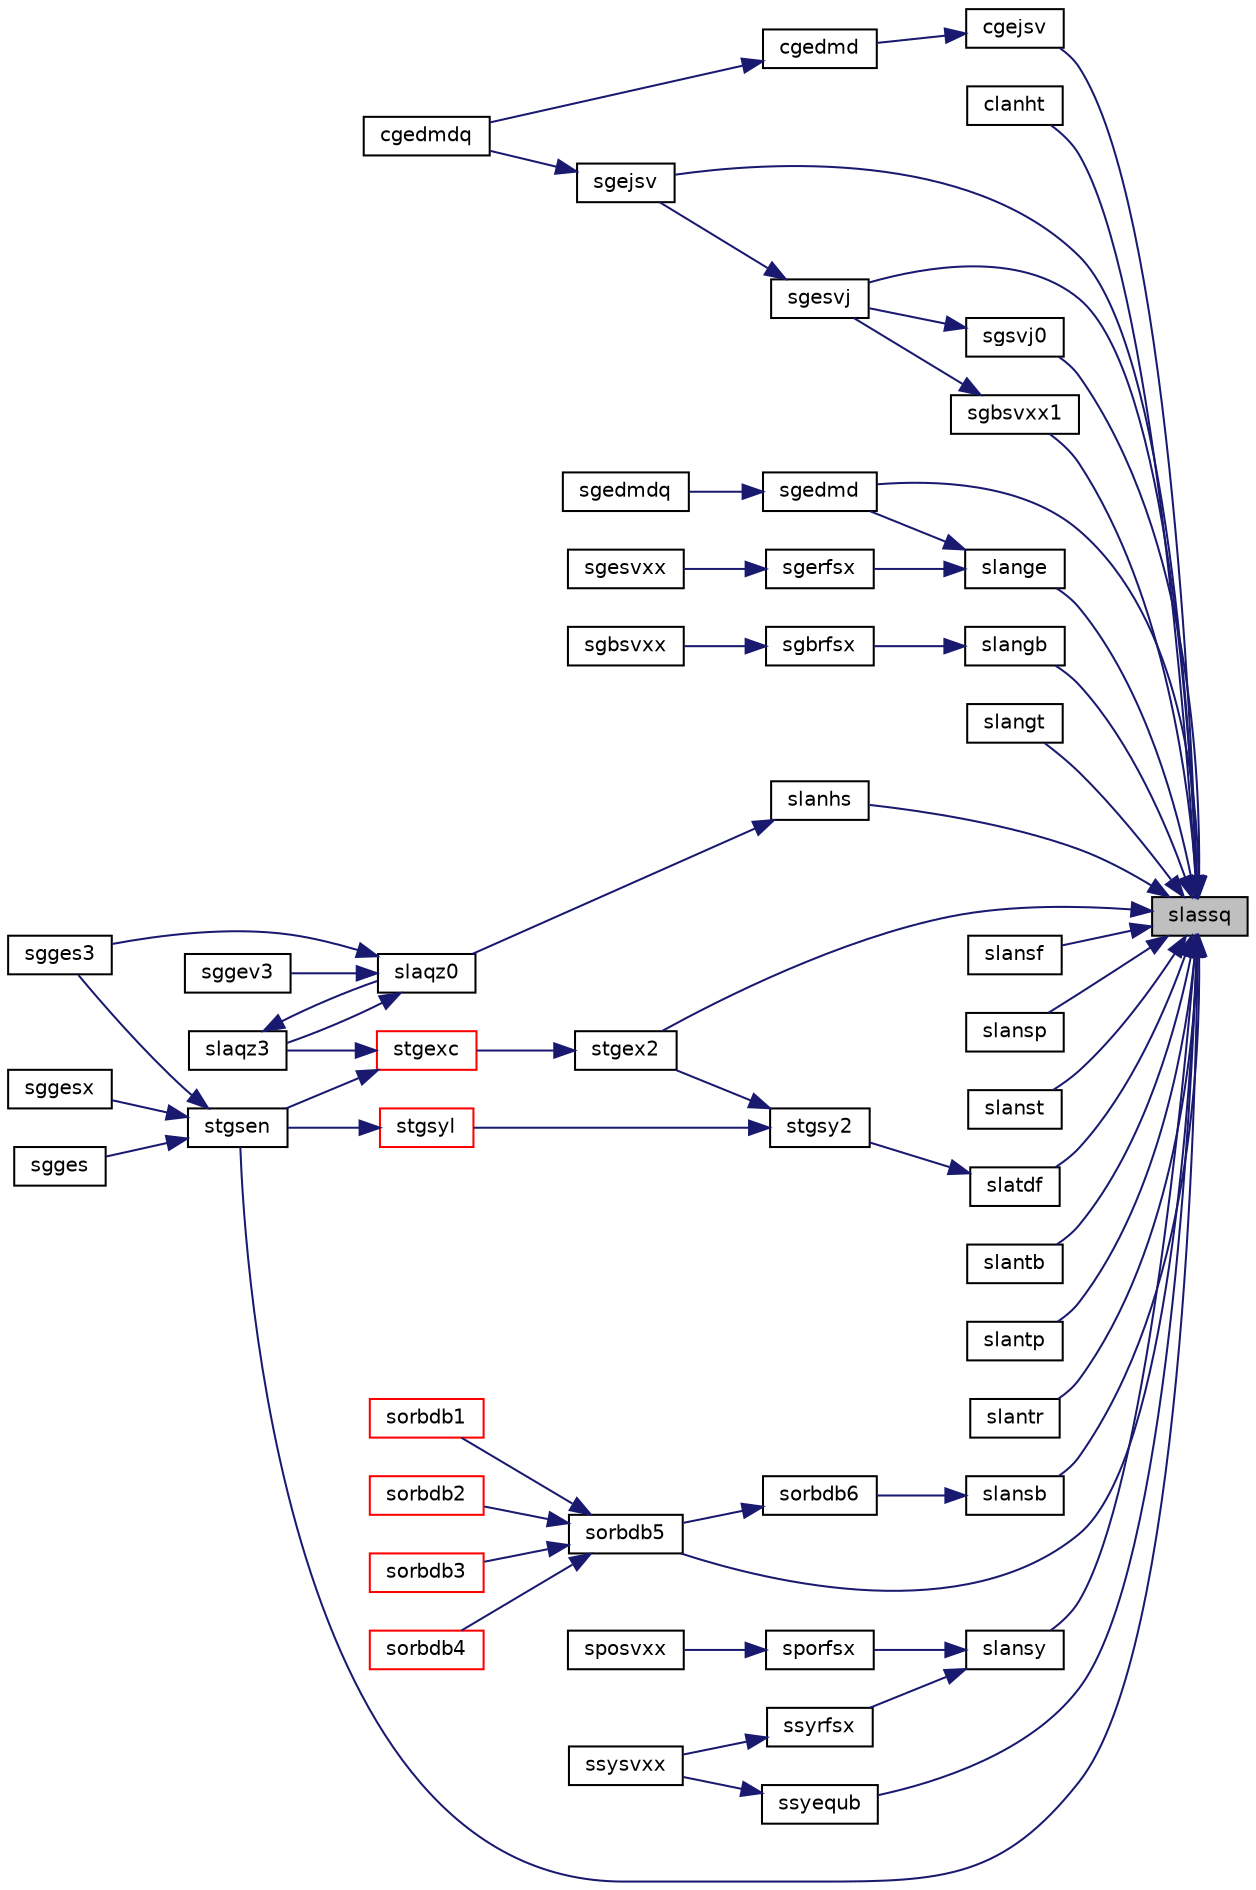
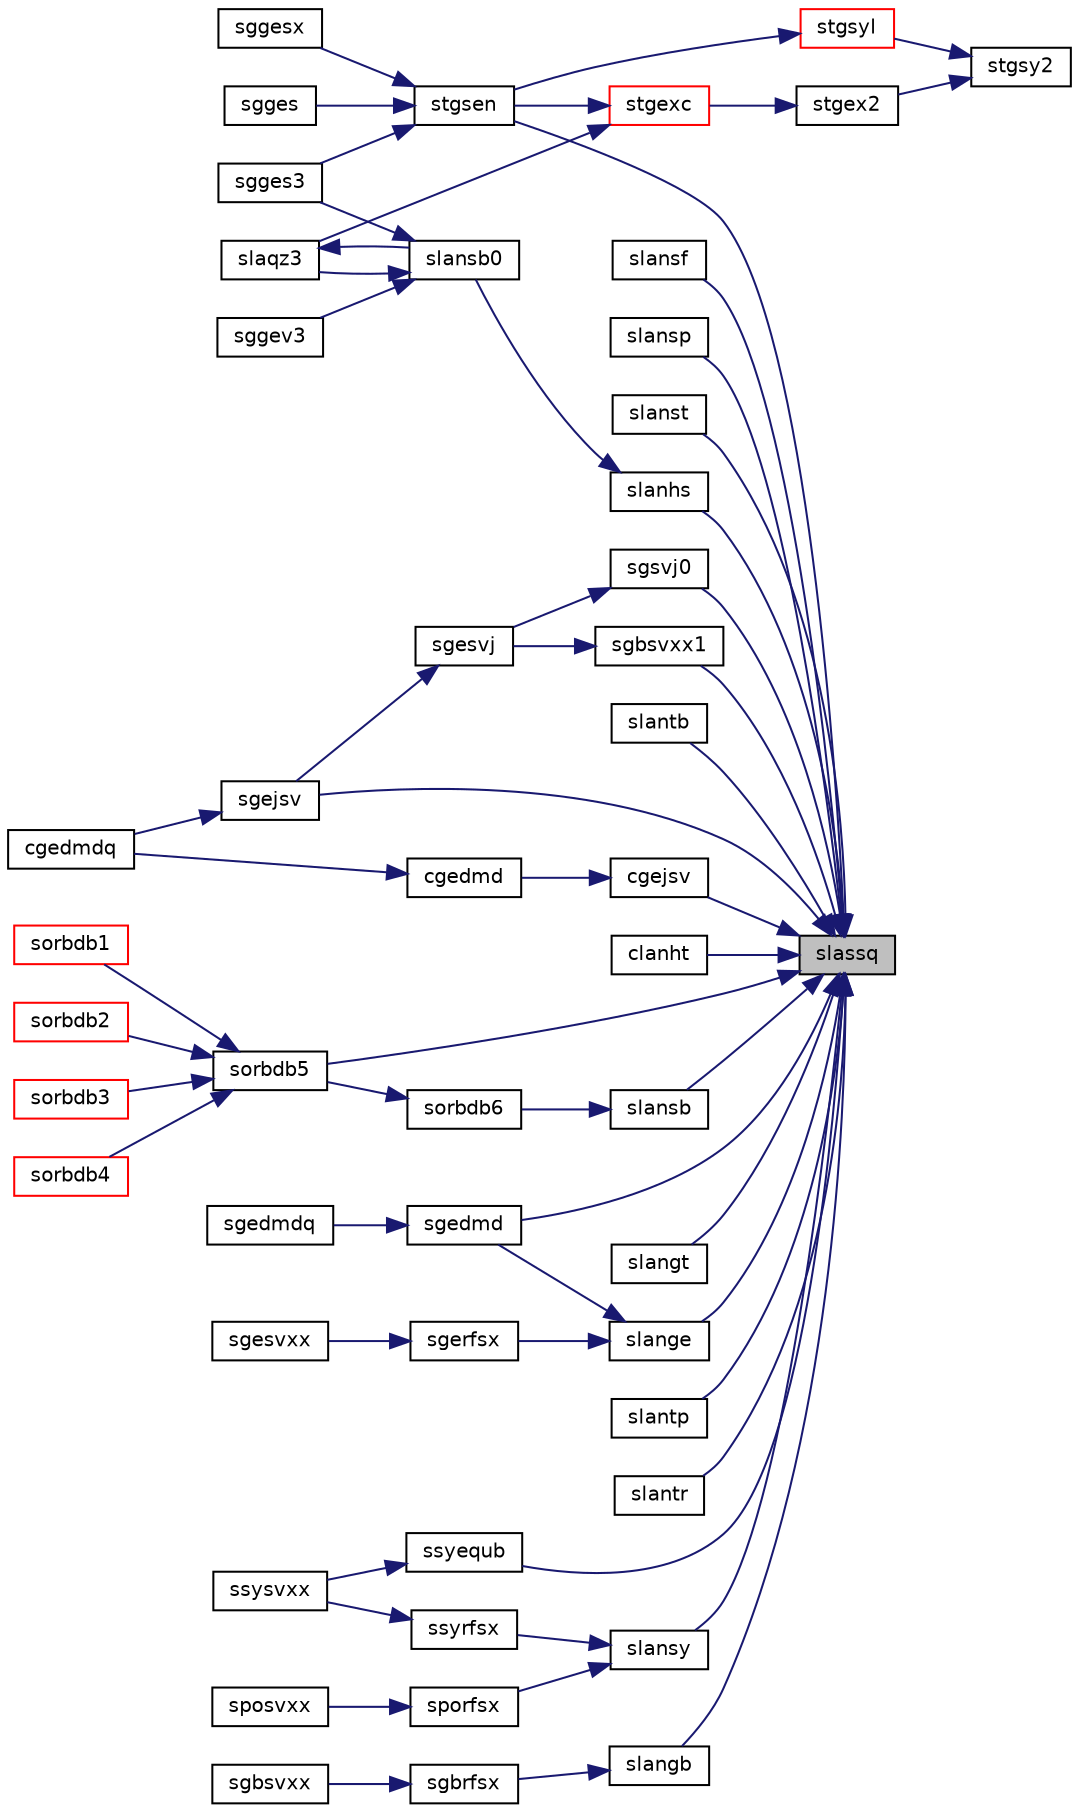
(1107, 336) -> none
(888, 933) -> none
(427, 973) -> (464, 260)
(1015, 1187) -> none
